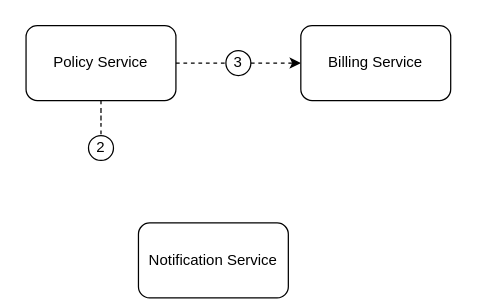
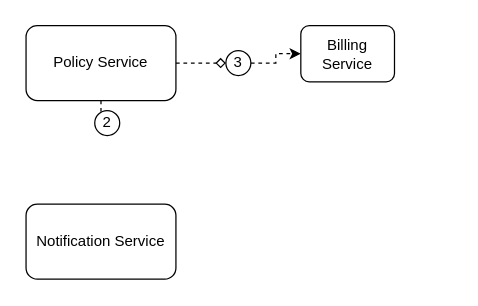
(220, 63) -> (215, 63)
(376, 63) -> (348, 54)
(101, 148) -> (107, 123)
(213, 261) -> (101, 242)
